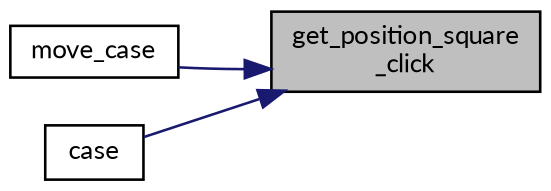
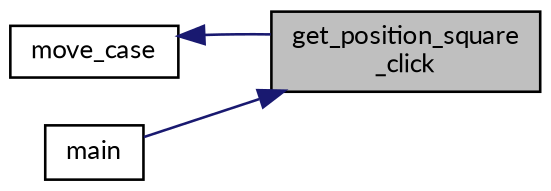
(212, 69) -> (238, 34)
(94, 152) -> (94, 152)
